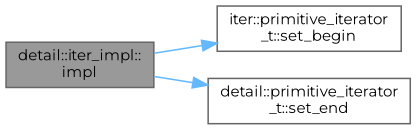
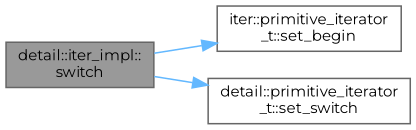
(80, 65) -> (80, 65)
(309, 101) -> (309, 101)
